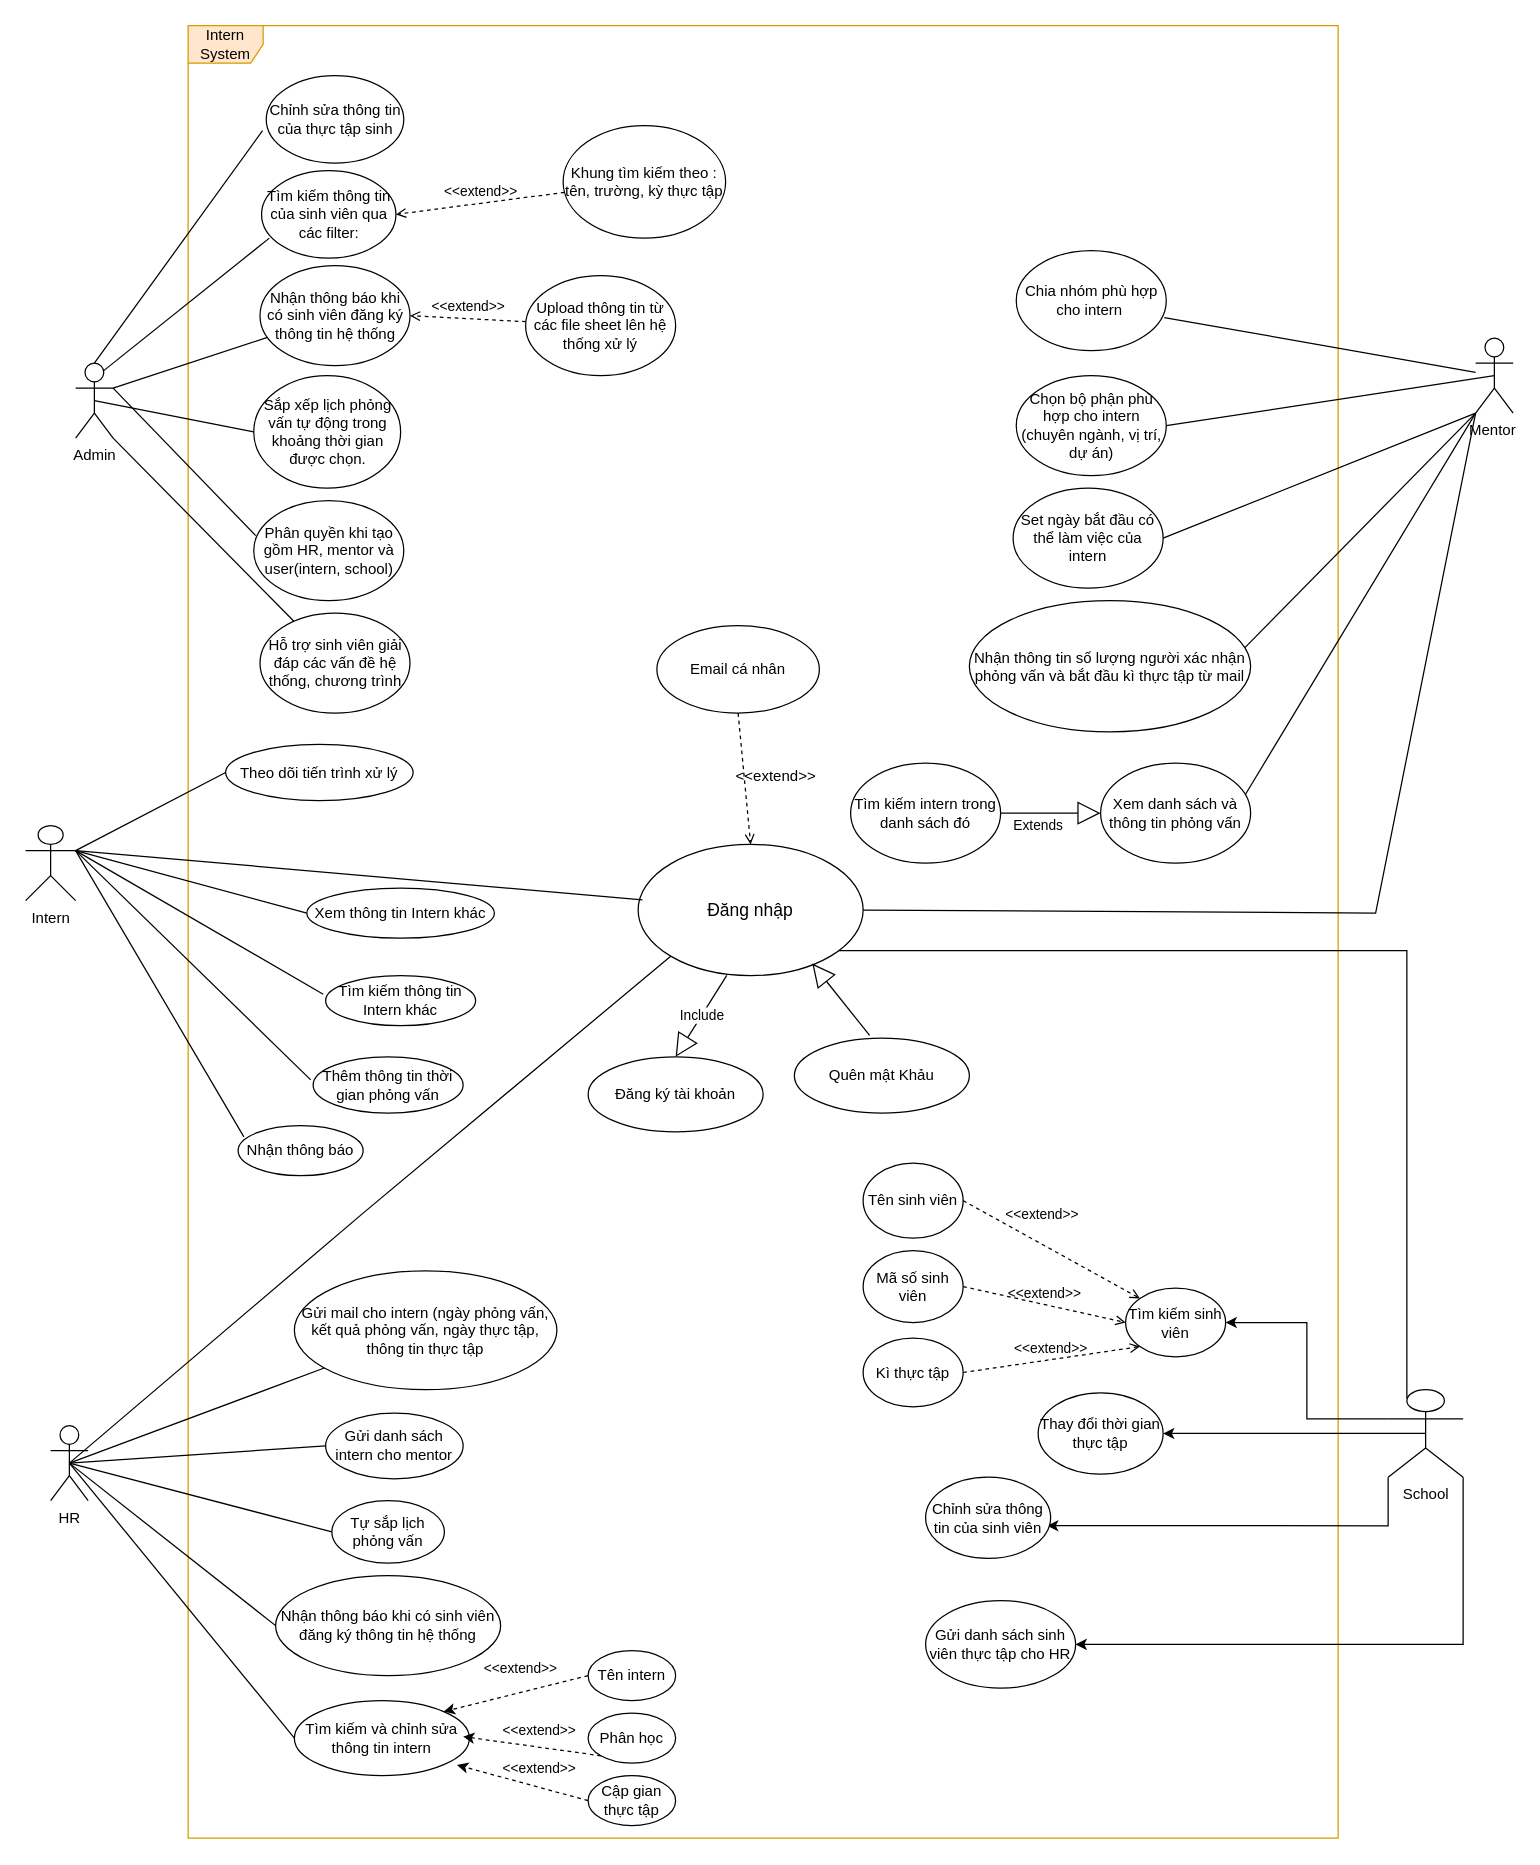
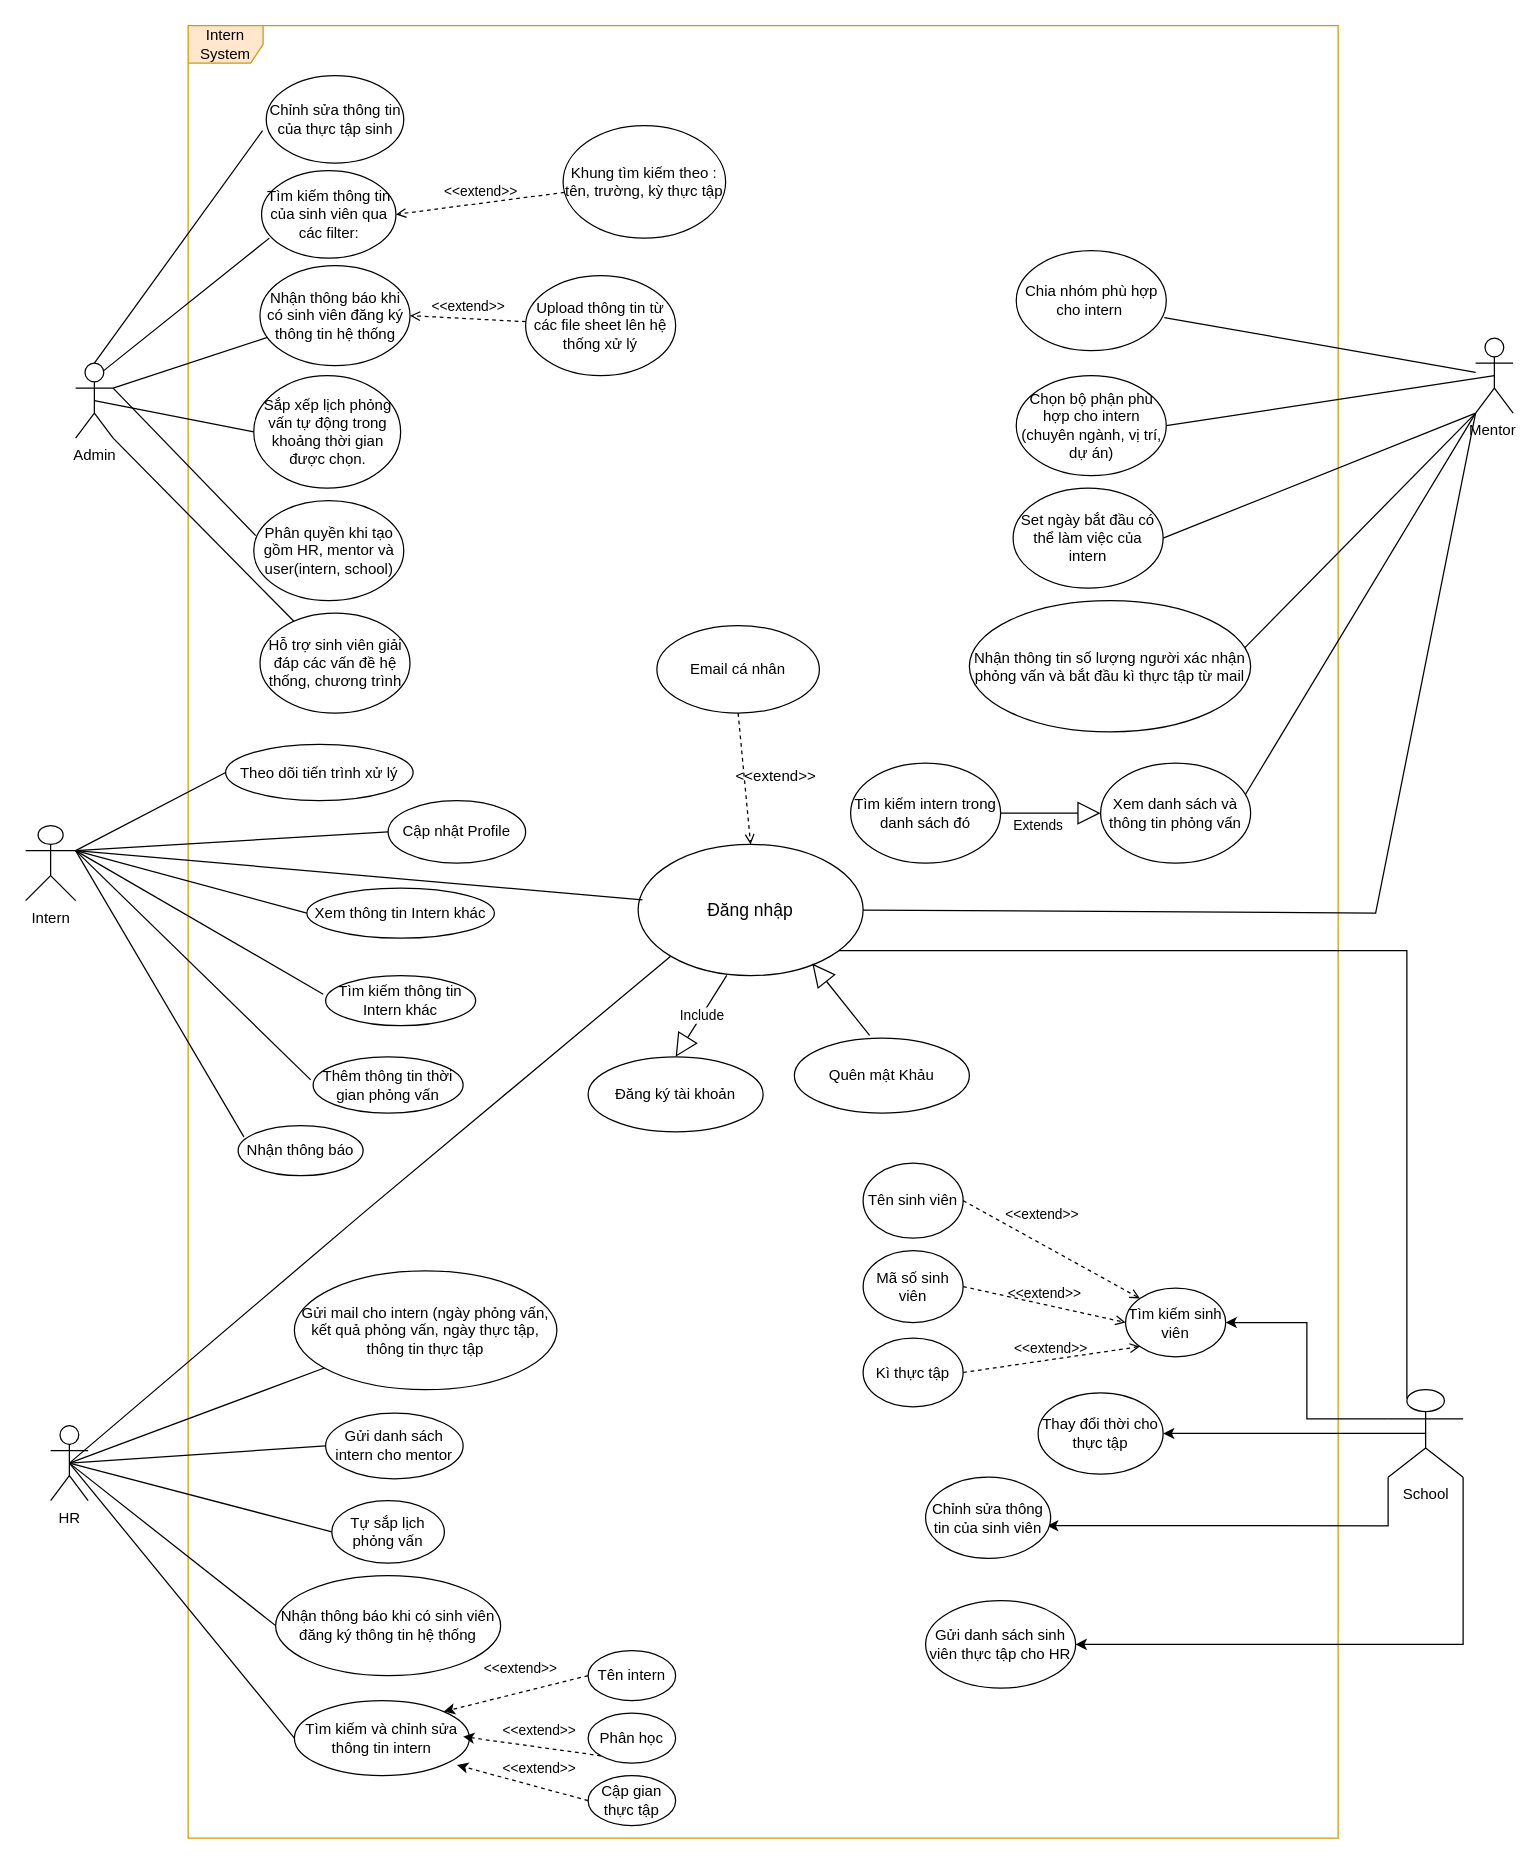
none -> (457, 832)
none -> (237, 841)
(1101, 1433) -> (1101, 1433)
